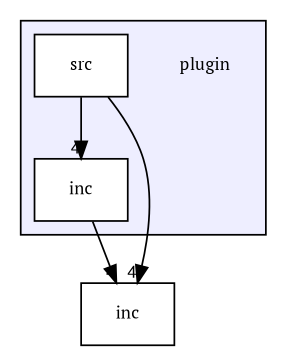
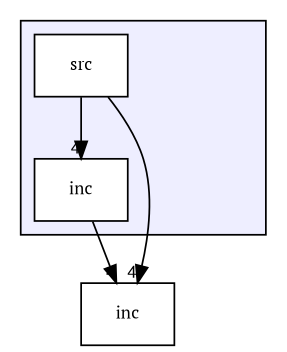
(205, 66) -> none
